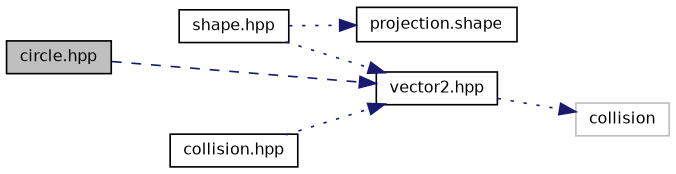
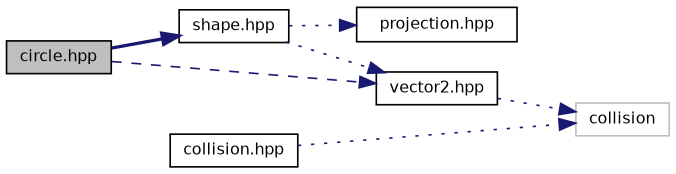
(437, 25) -> (437, 25)
none -> (137, 43)
(327, 122) -> (428, 135)
